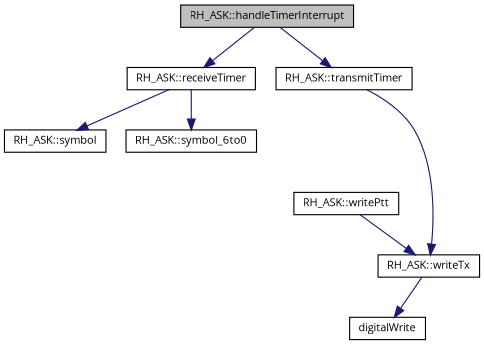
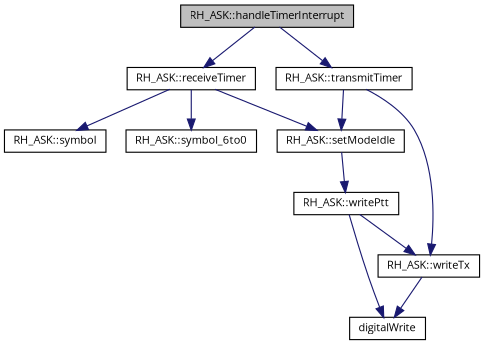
none -> (341, 141)
none -> (363, 261)
